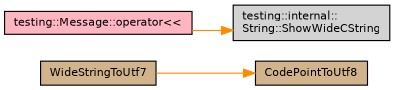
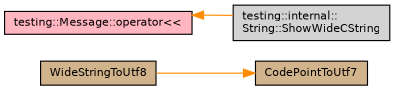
(207, 31) -> (218, 15)
(98, 73) -> (98, 73)
(311, 73) -> (311, 73)
